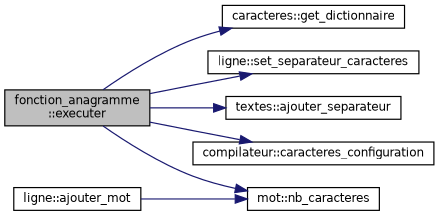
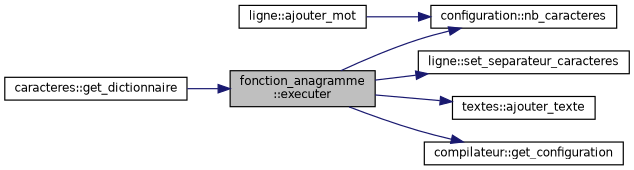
(159, 55) -> (203, 89)
(313, 108) -> (524, 108)
(313, 153) -> (524, 153)
(313, 199) -> (524, 17)
